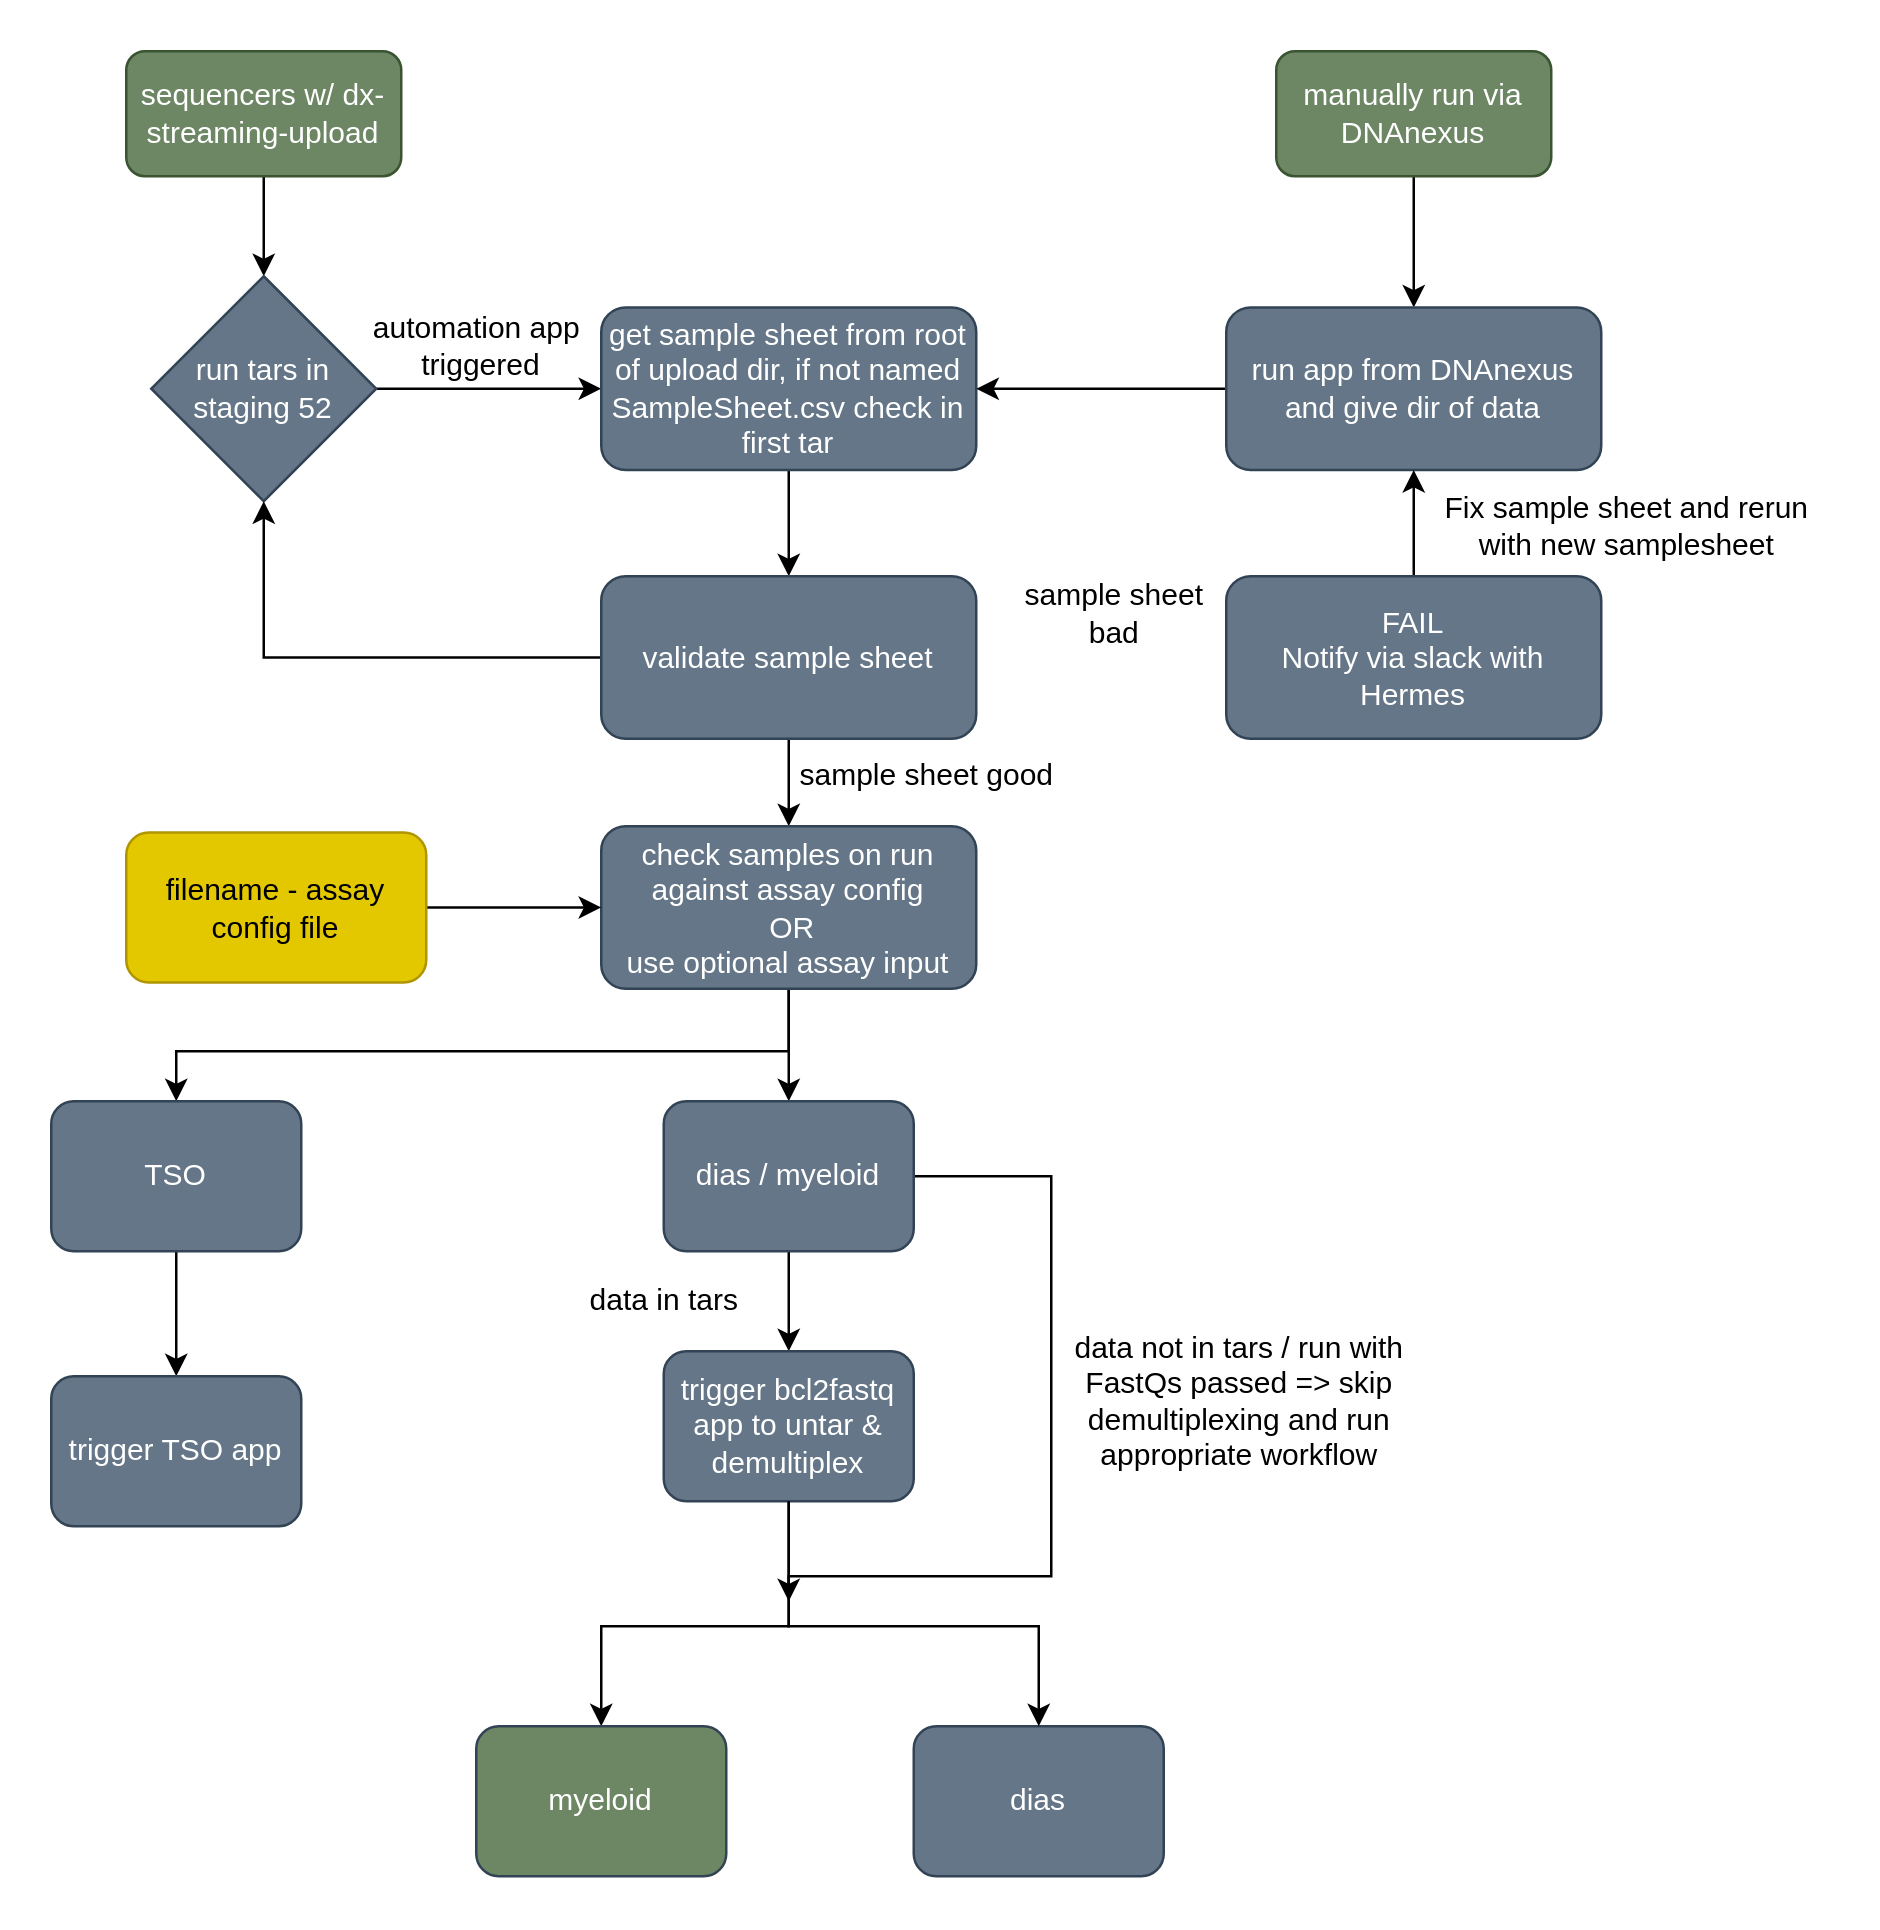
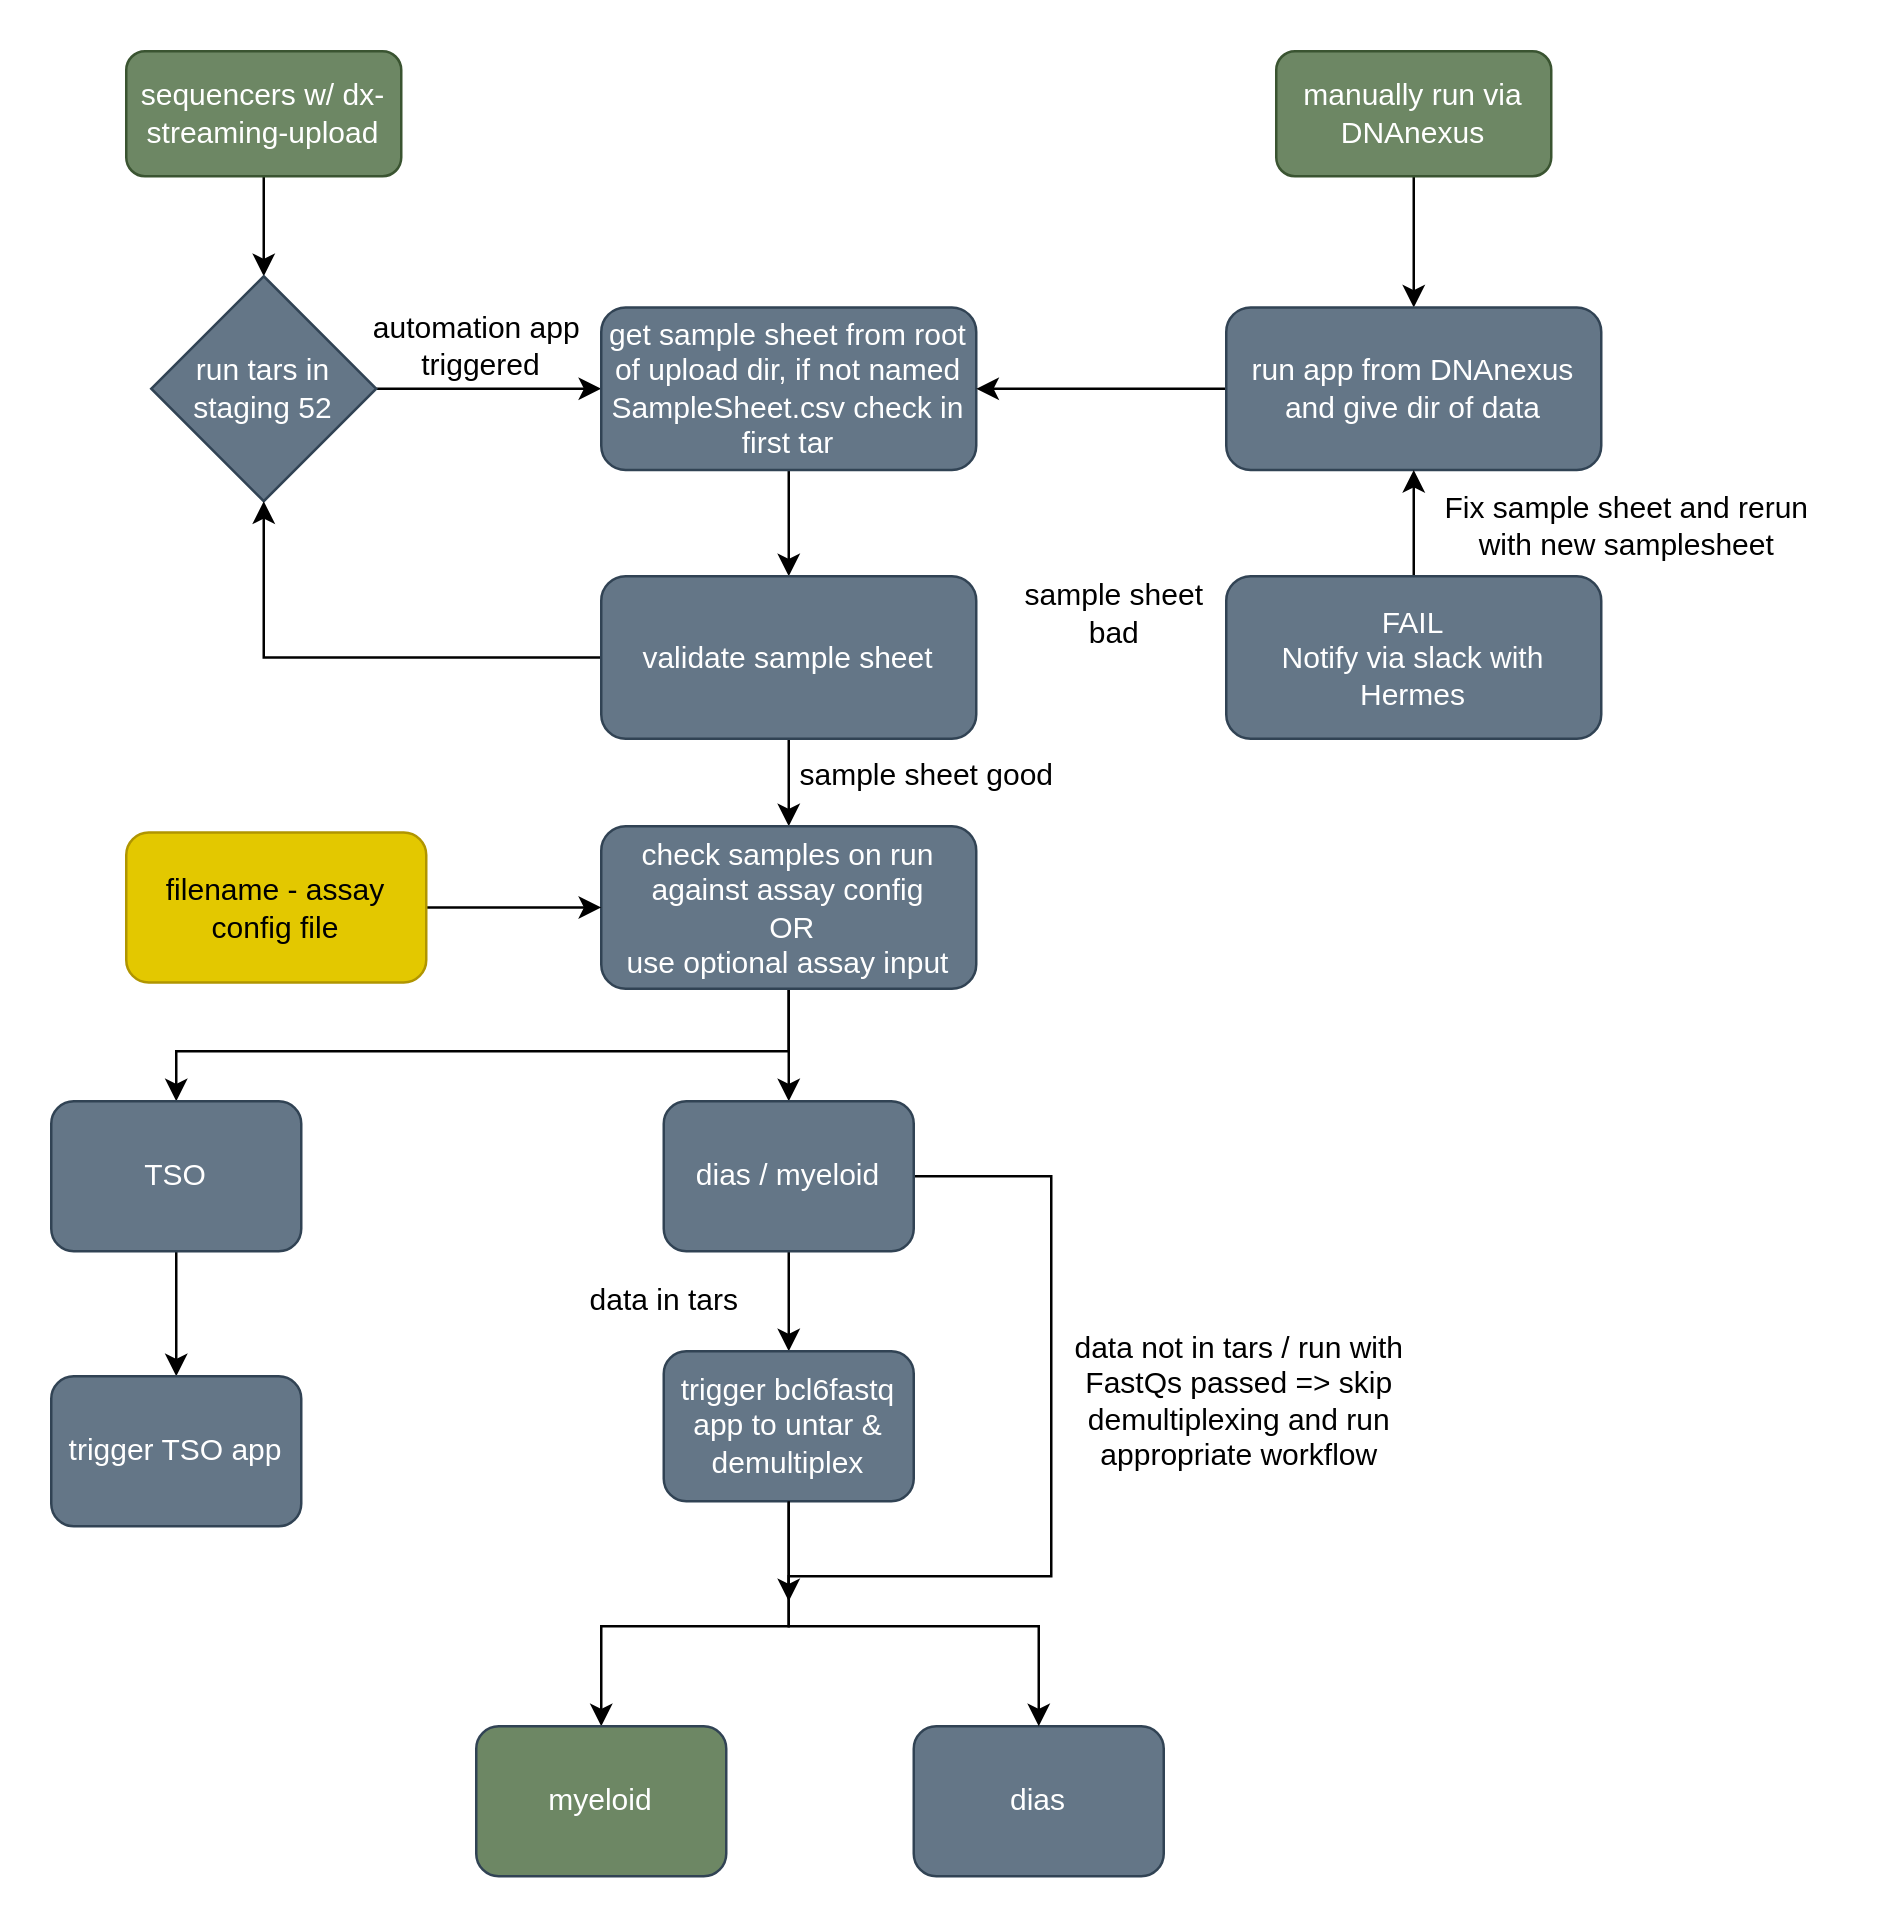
(789, 1426) -> (789, 1426)
